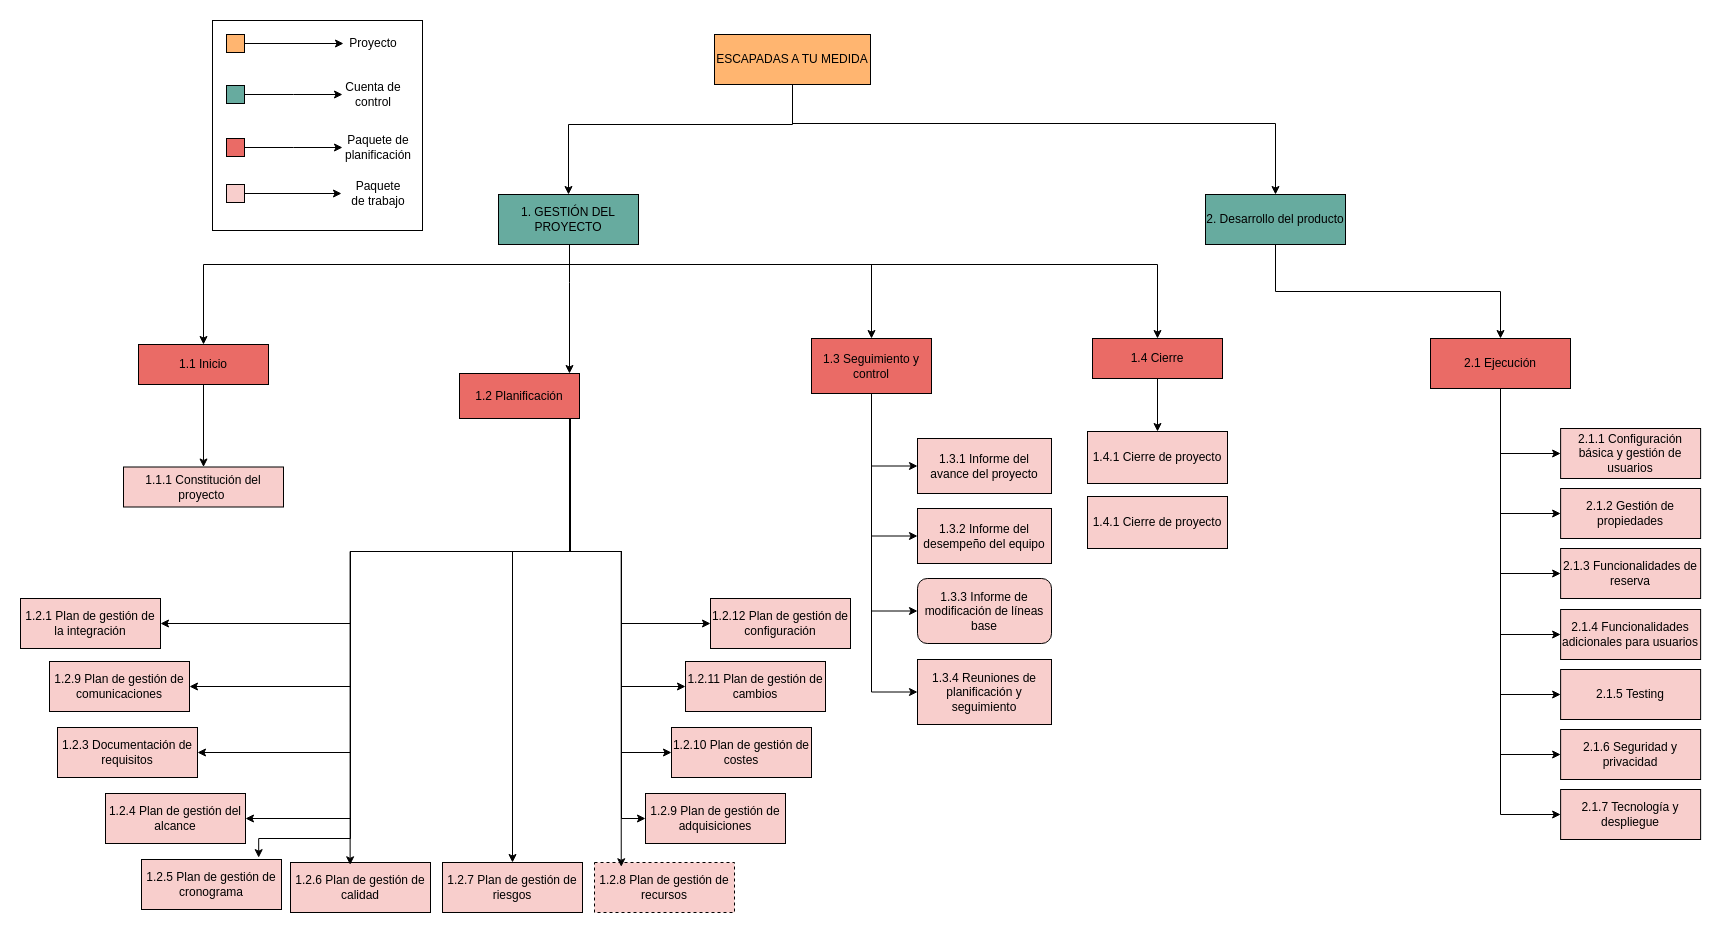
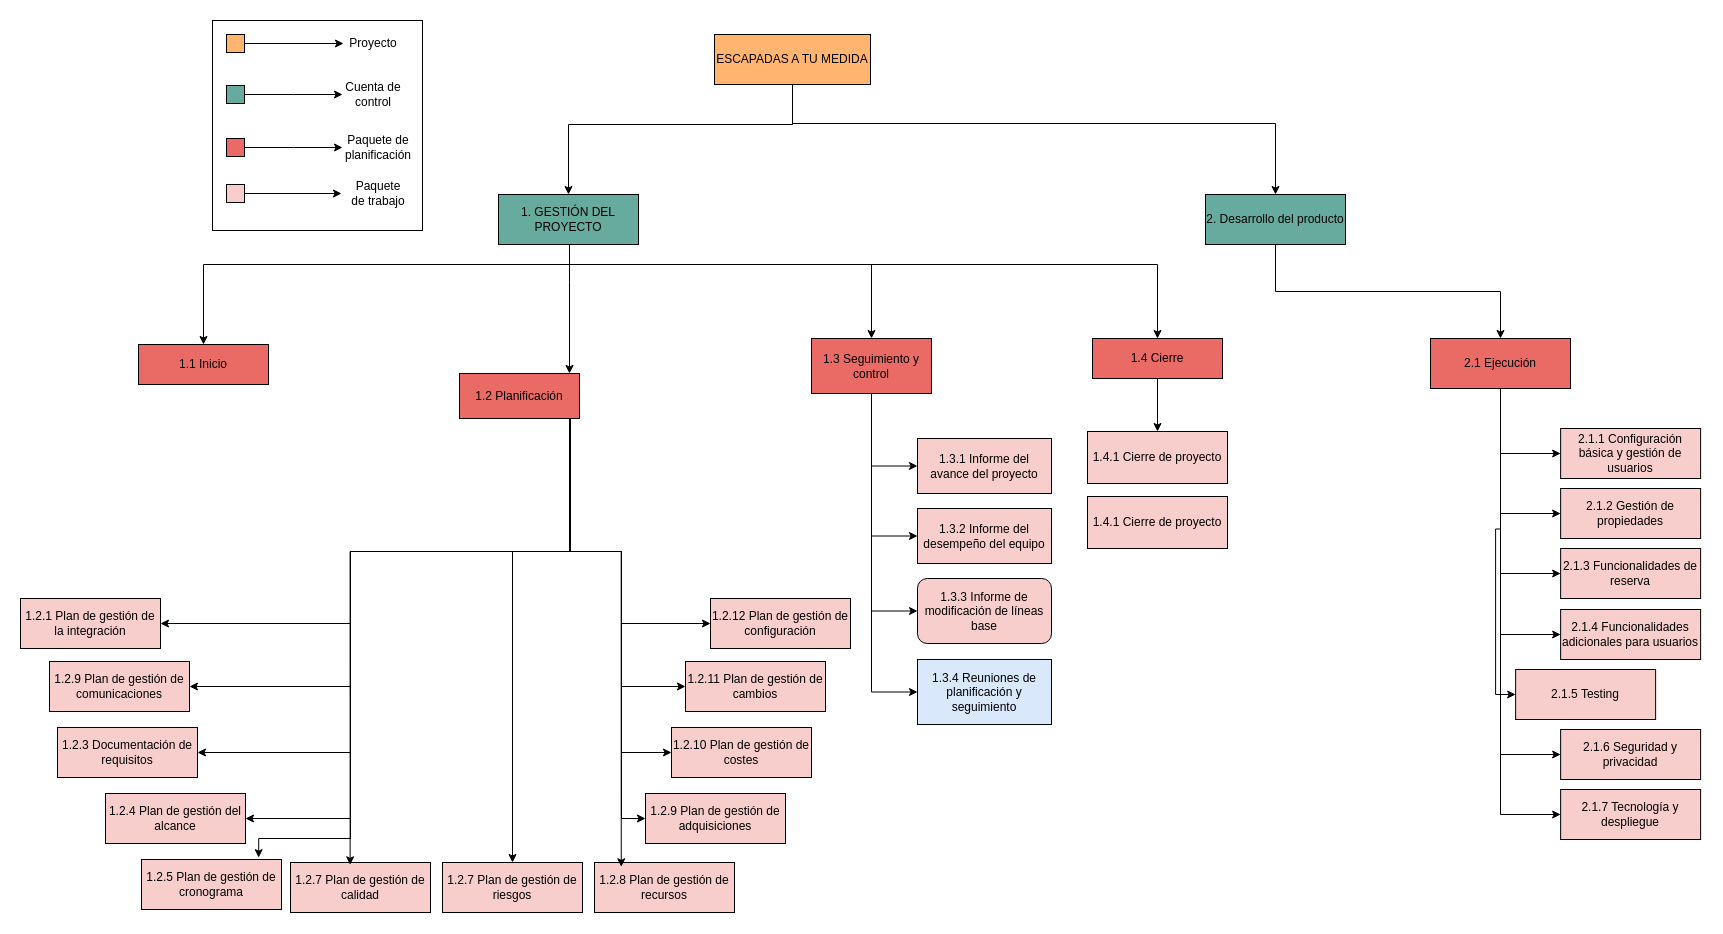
(204, 423) -> none
(204, 487) -> none
(985, 692) -> (985, 692)
(1631, 695) -> (1586, 695)
(361, 888) -> (361, 888)
(665, 888) -> (665, 888)
